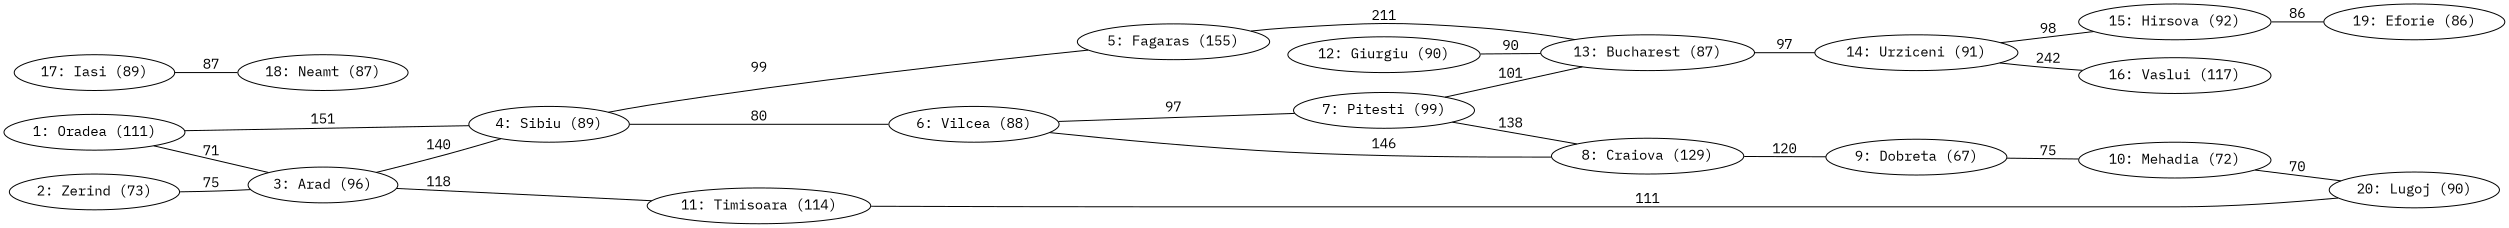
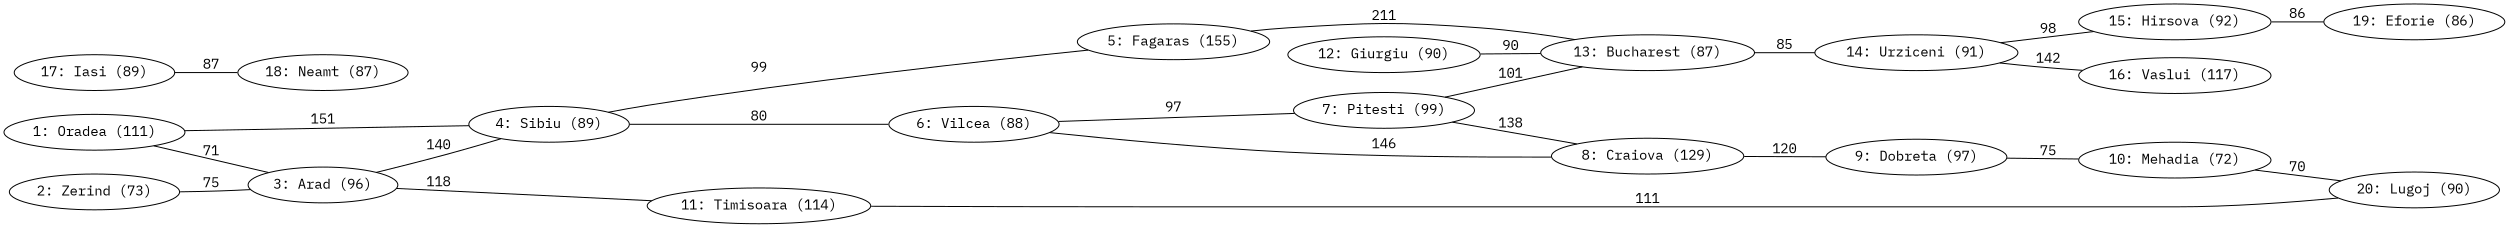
(1785, 45) -> (1785, 45)
(2048, 59) -> (2048, 59)
(1916, 157) -> (1916, 157)
